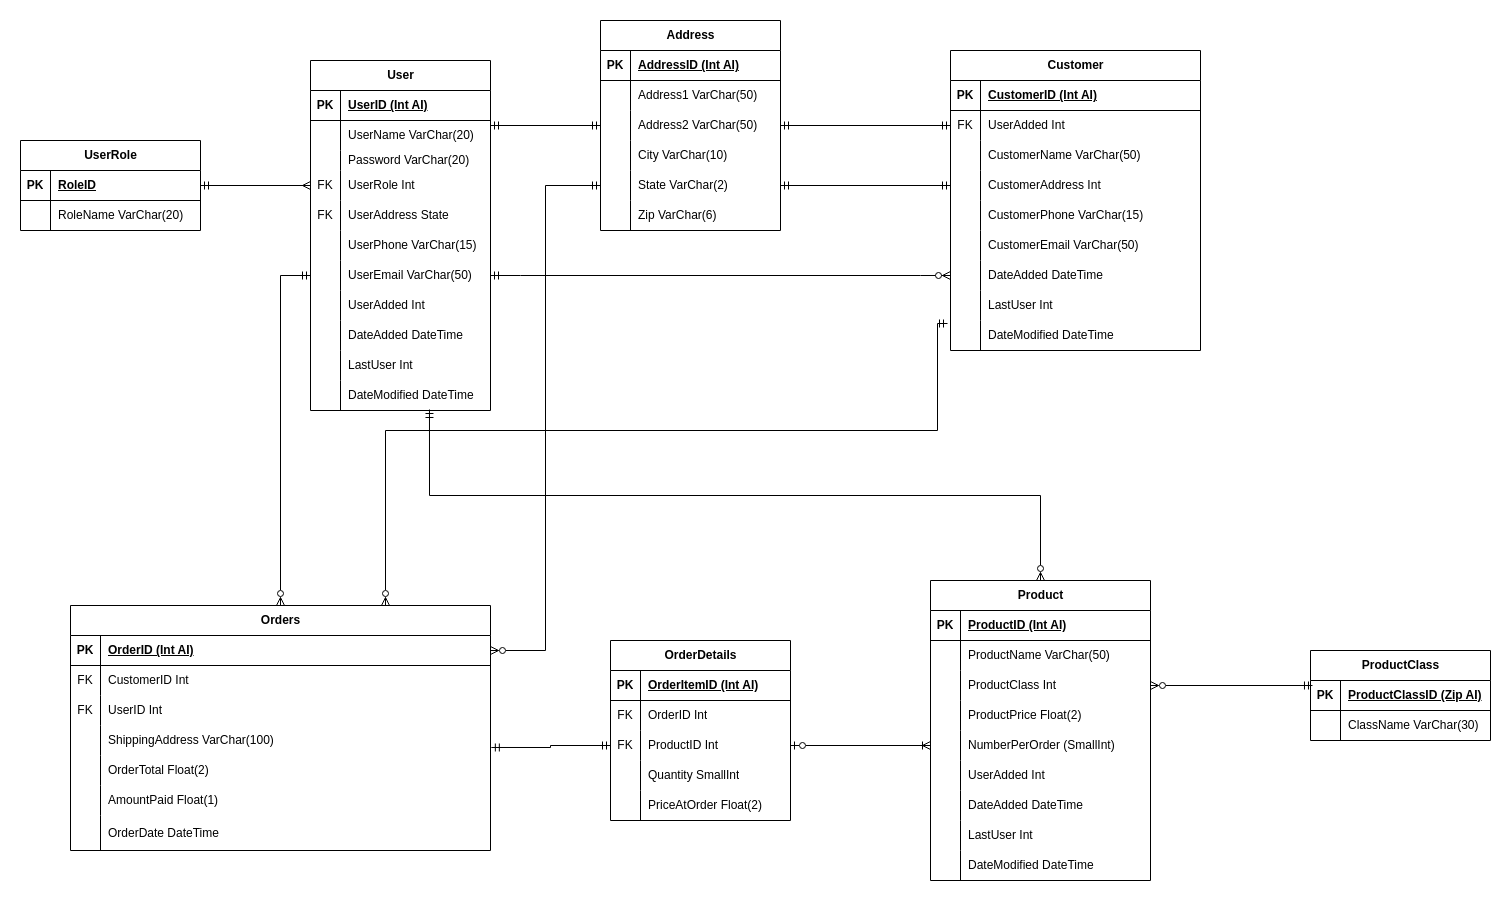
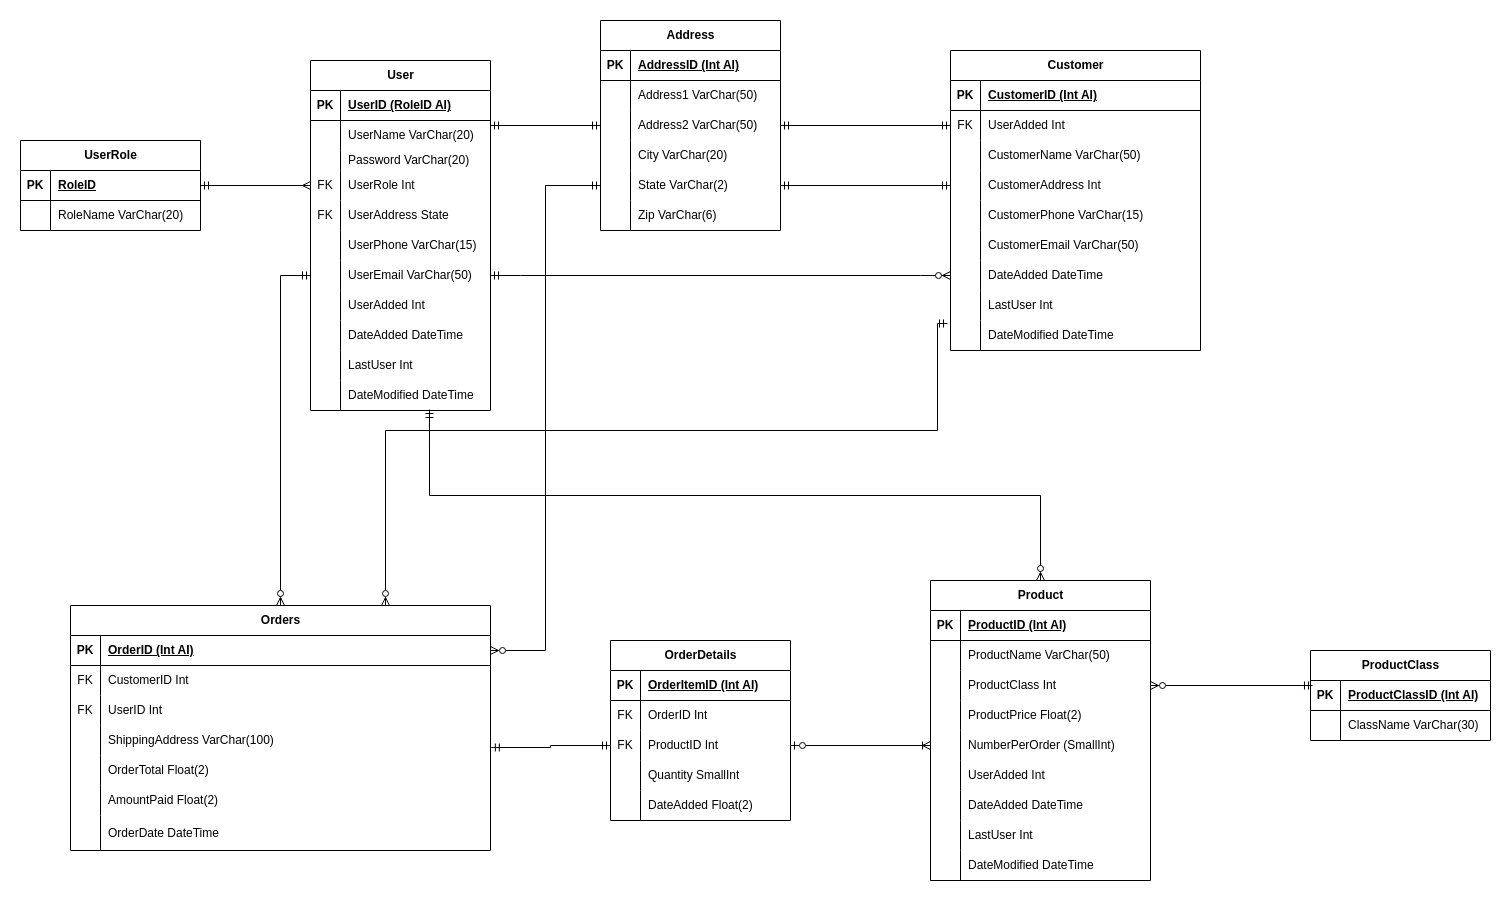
(396, 106) -> (404, 106)
(689, 156) -> (689, 156)
(1420, 696) -> (1420, 696)
(168, 801) -> (168, 801)
(714, 806) -> (706, 806)
